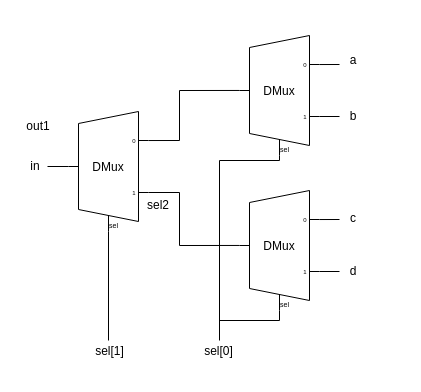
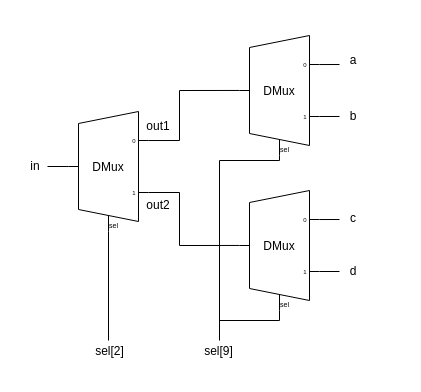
(39, 126) -> (159, 126)
(159, 206) -> (159, 206)
(110, 352) -> (110, 352)
(219, 352) -> (219, 352)
